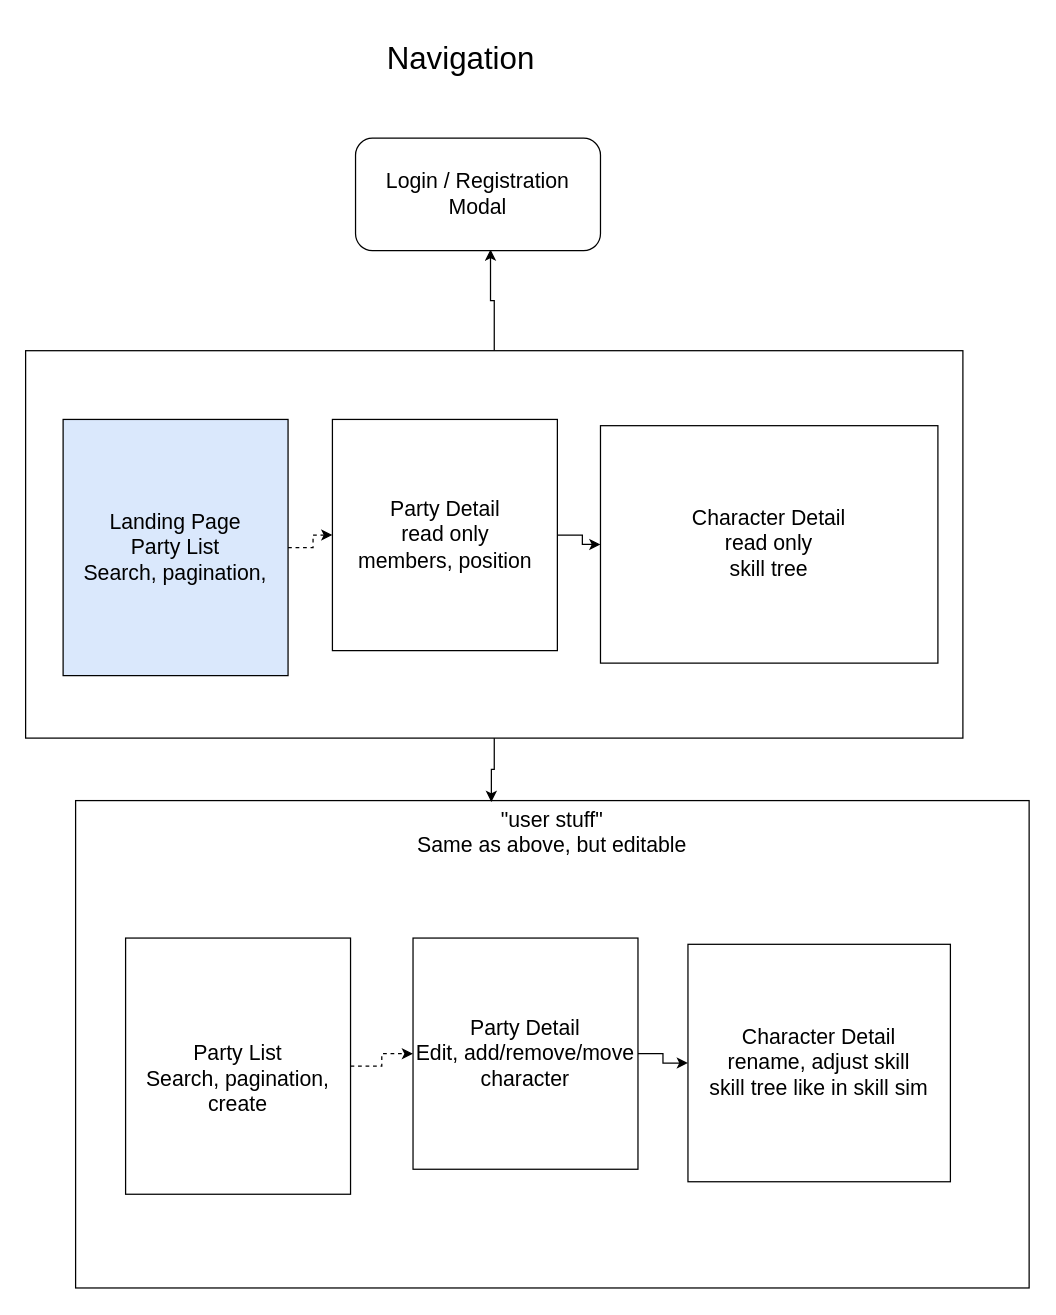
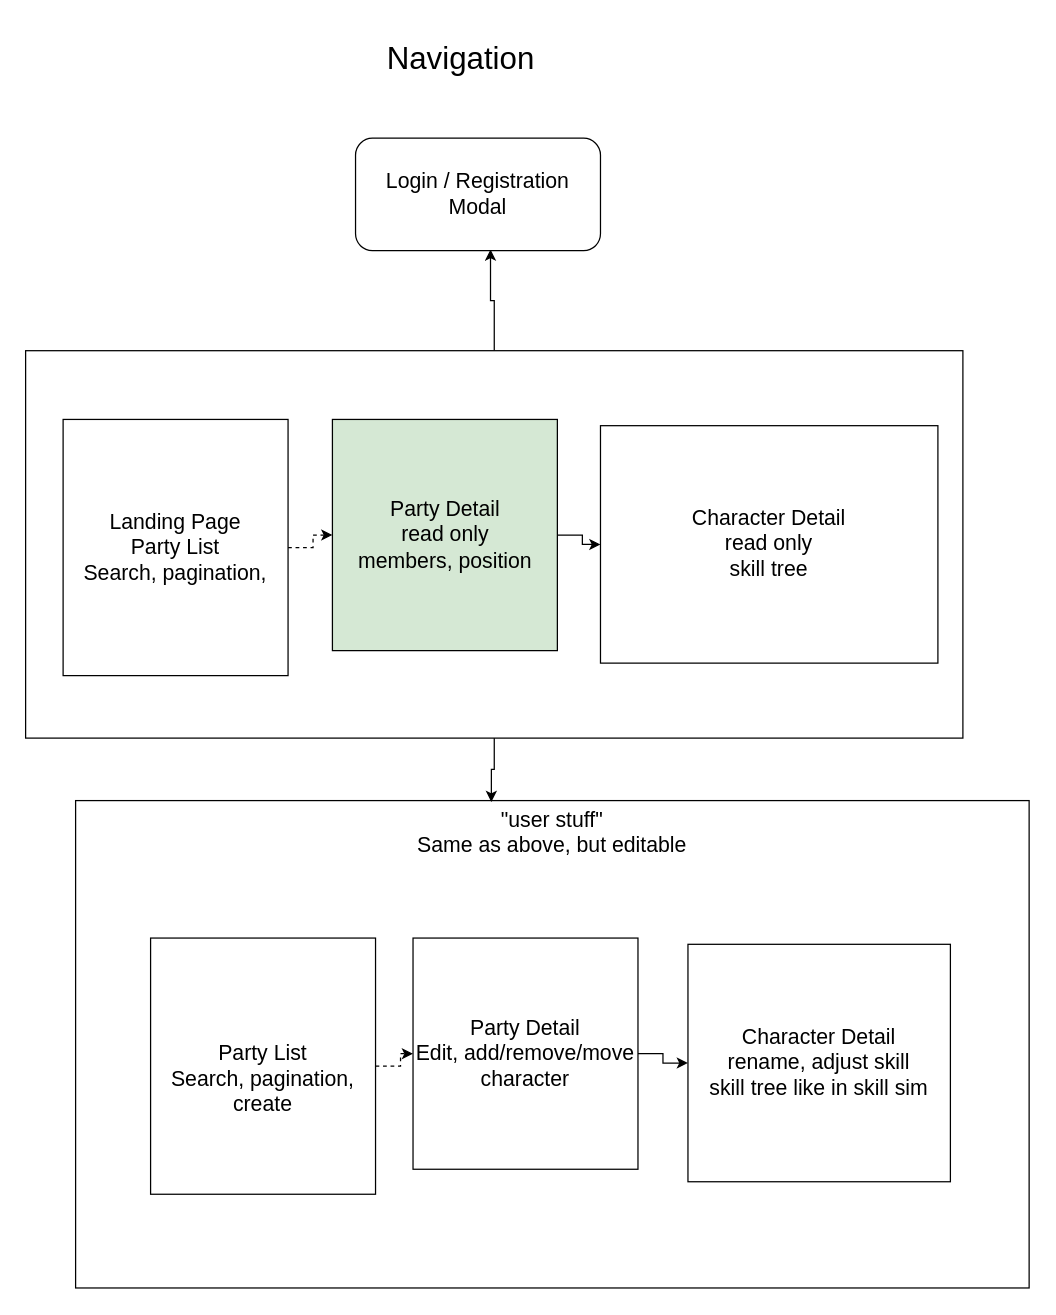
(445, 535) -> (445, 535)
(176, 548) -> (176, 548)
(238, 1066) -> (263, 1066)
